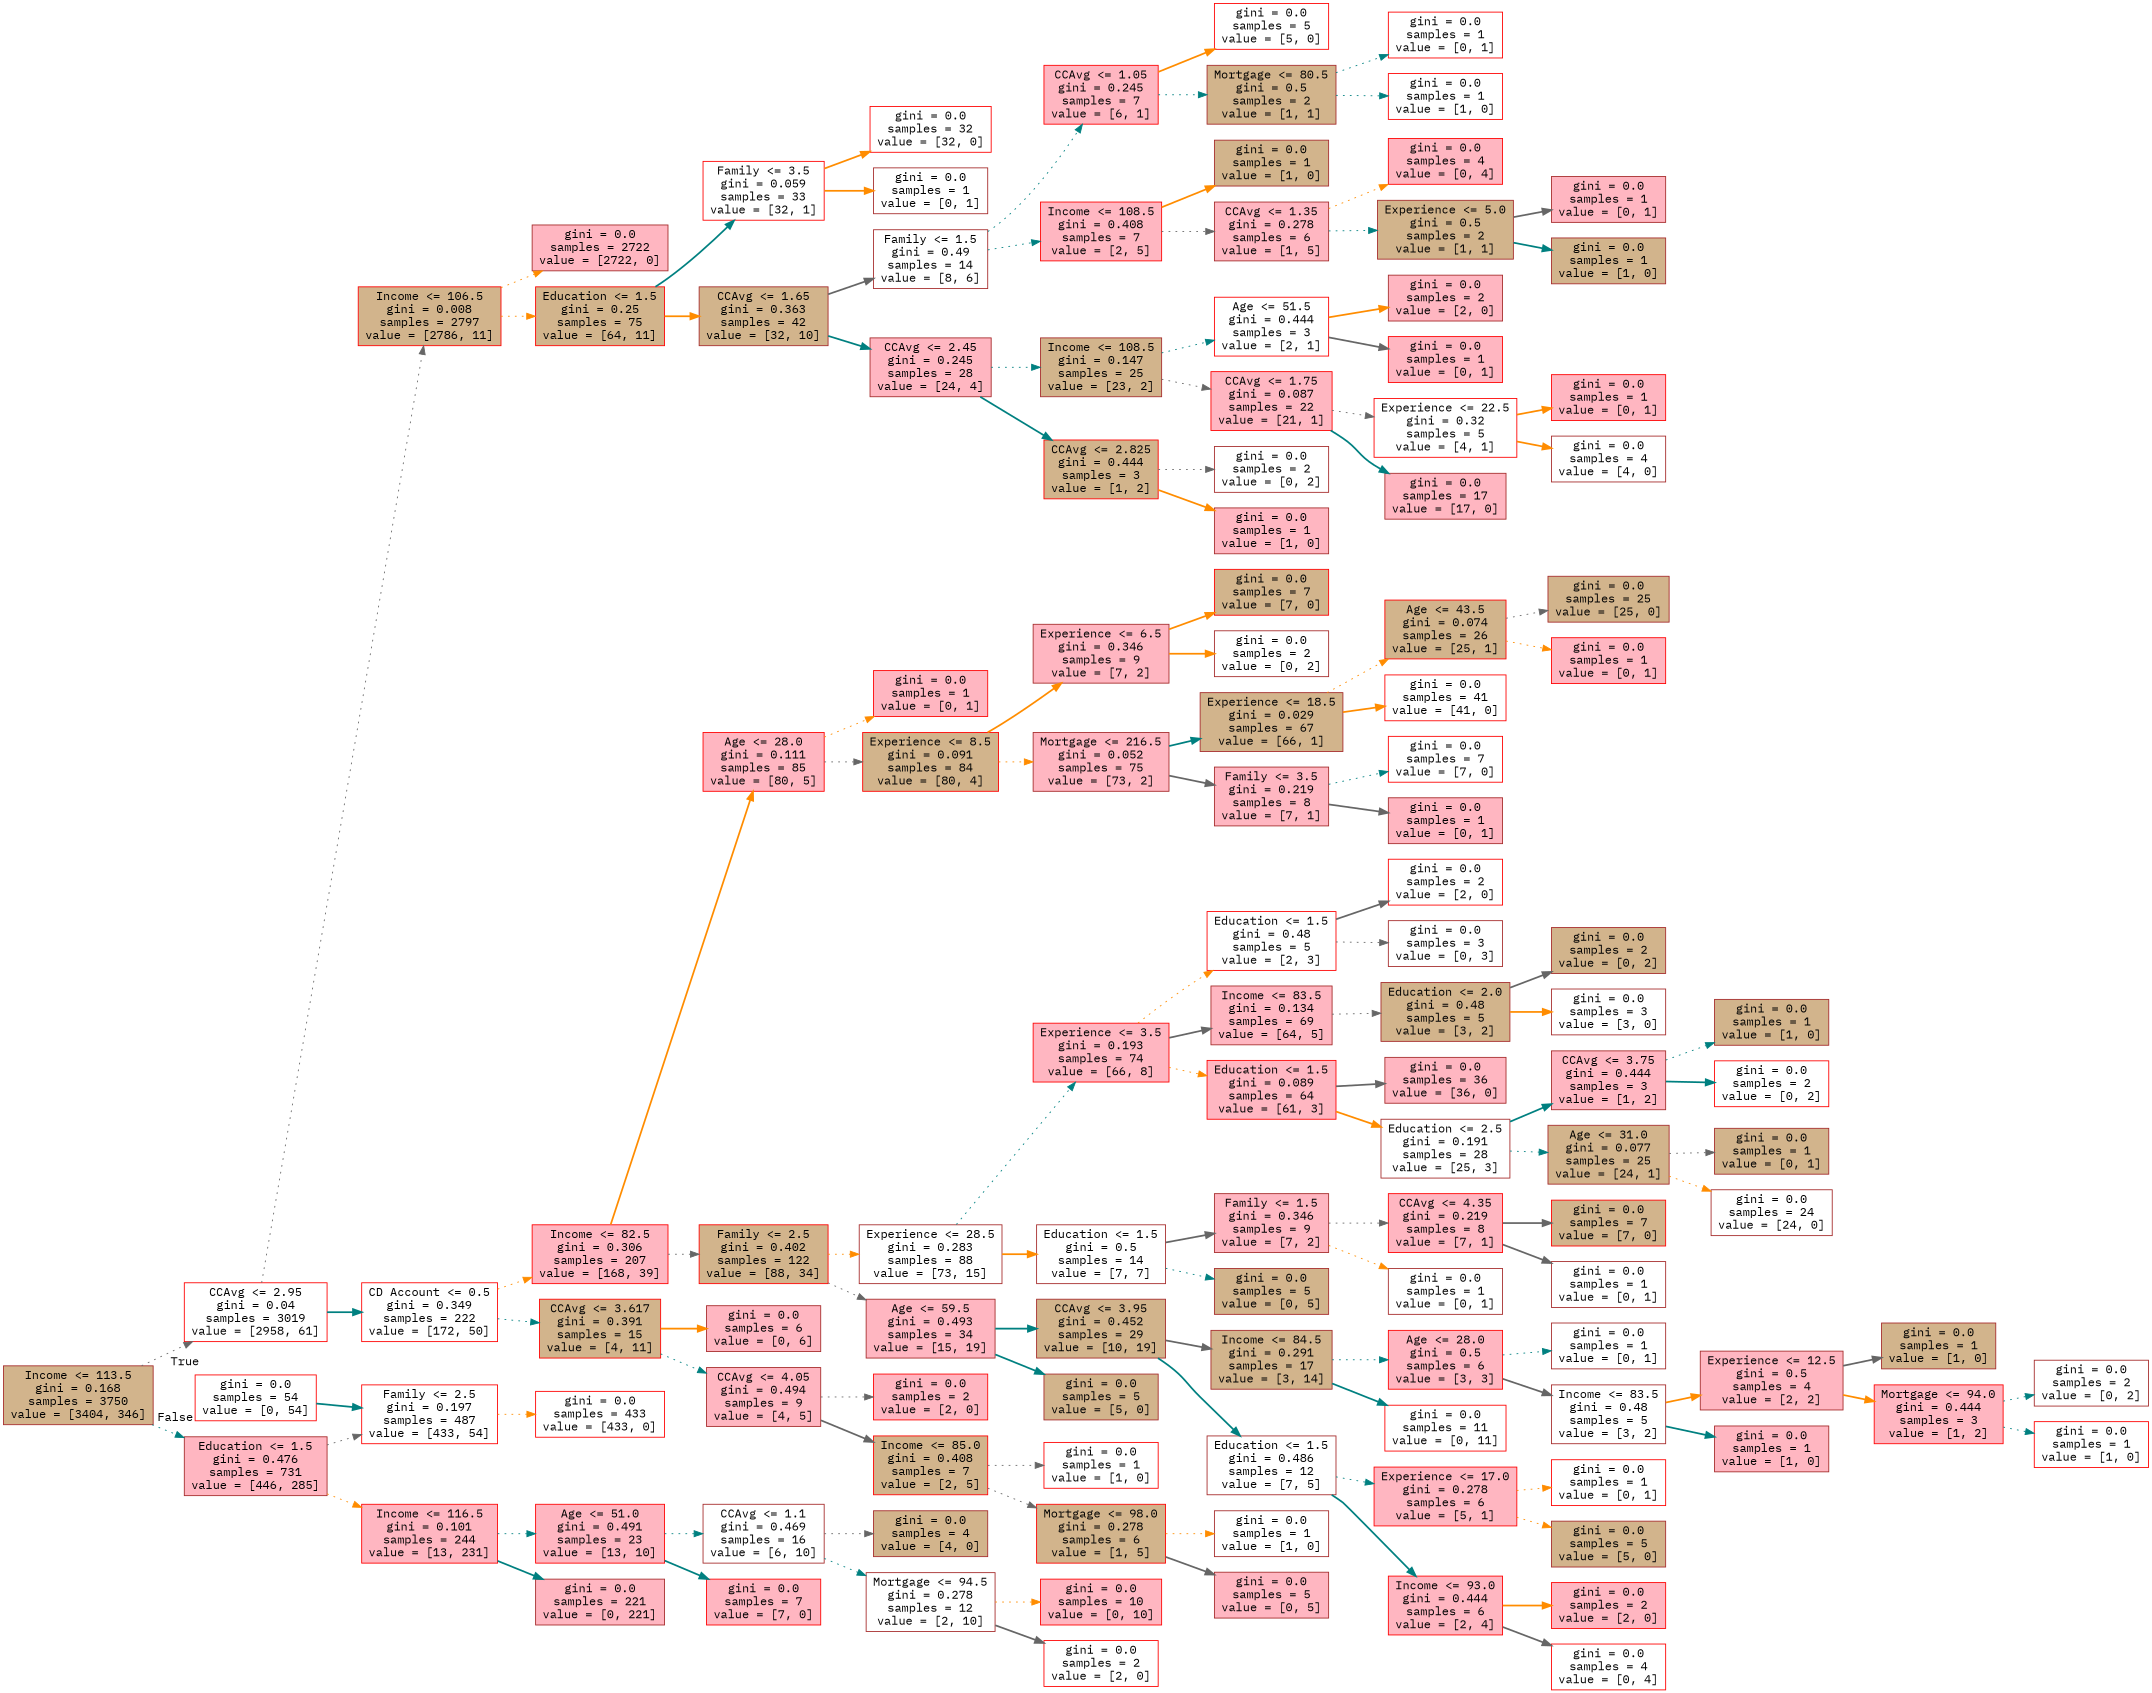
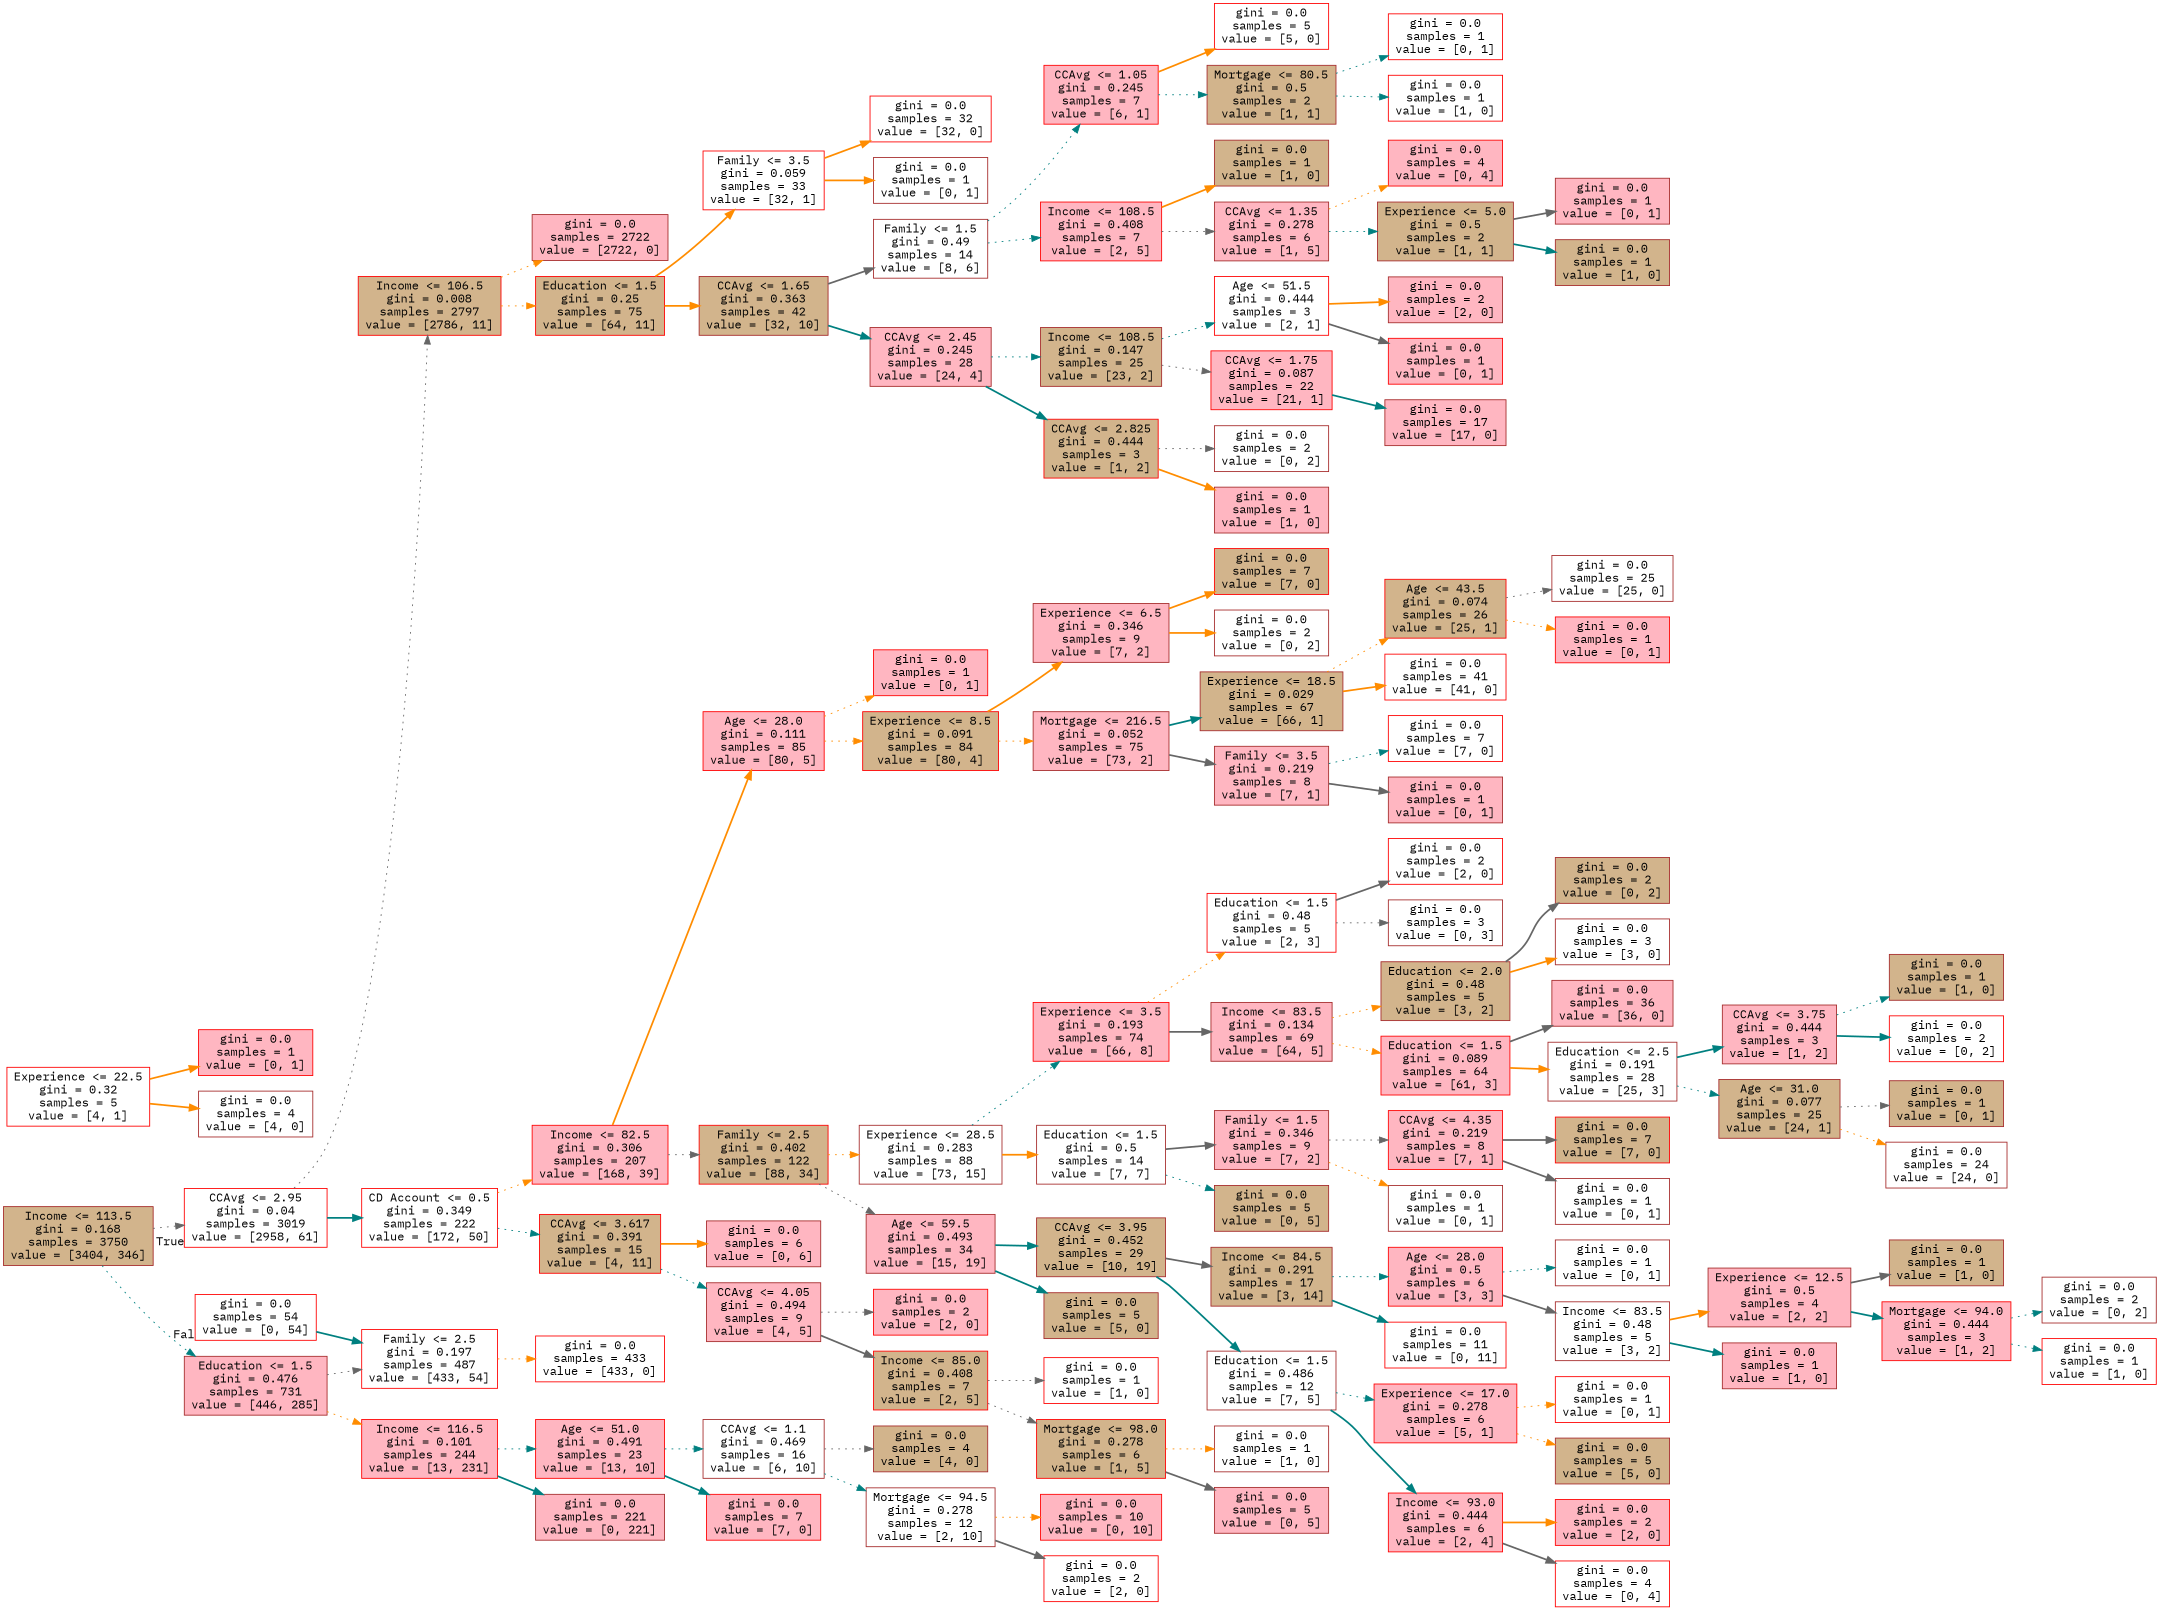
(693, 258) -> (693, 248)
(1349, 413) -> none
(1609, 599) -> (1612, 578)
(839, 762) -> (839, 741)
(1352, 1014) -> (1352, 1013)
(1184, 1071) -> (1352, 1047)
(1854, 1397) -> (1862, 1314)
